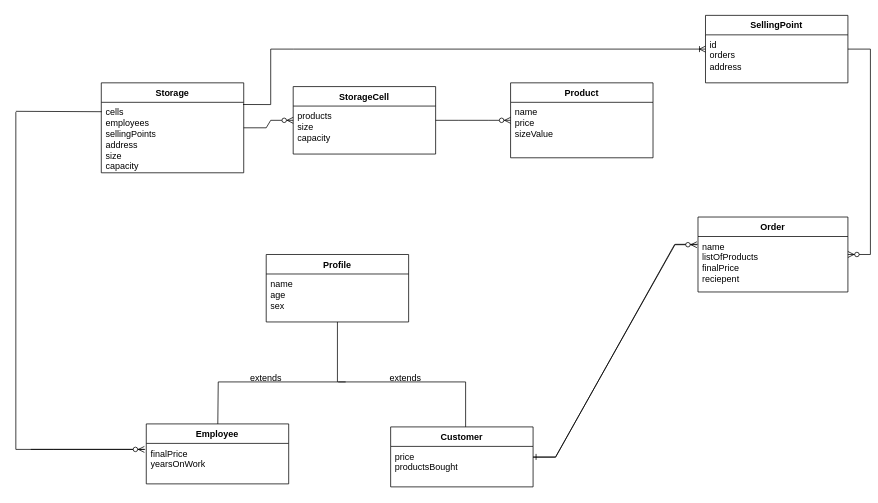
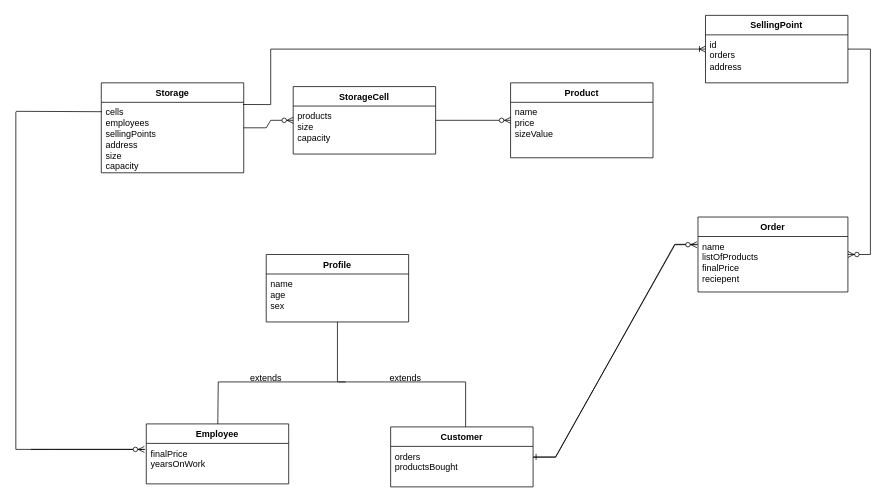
(430, 463) -> (430, 463)
